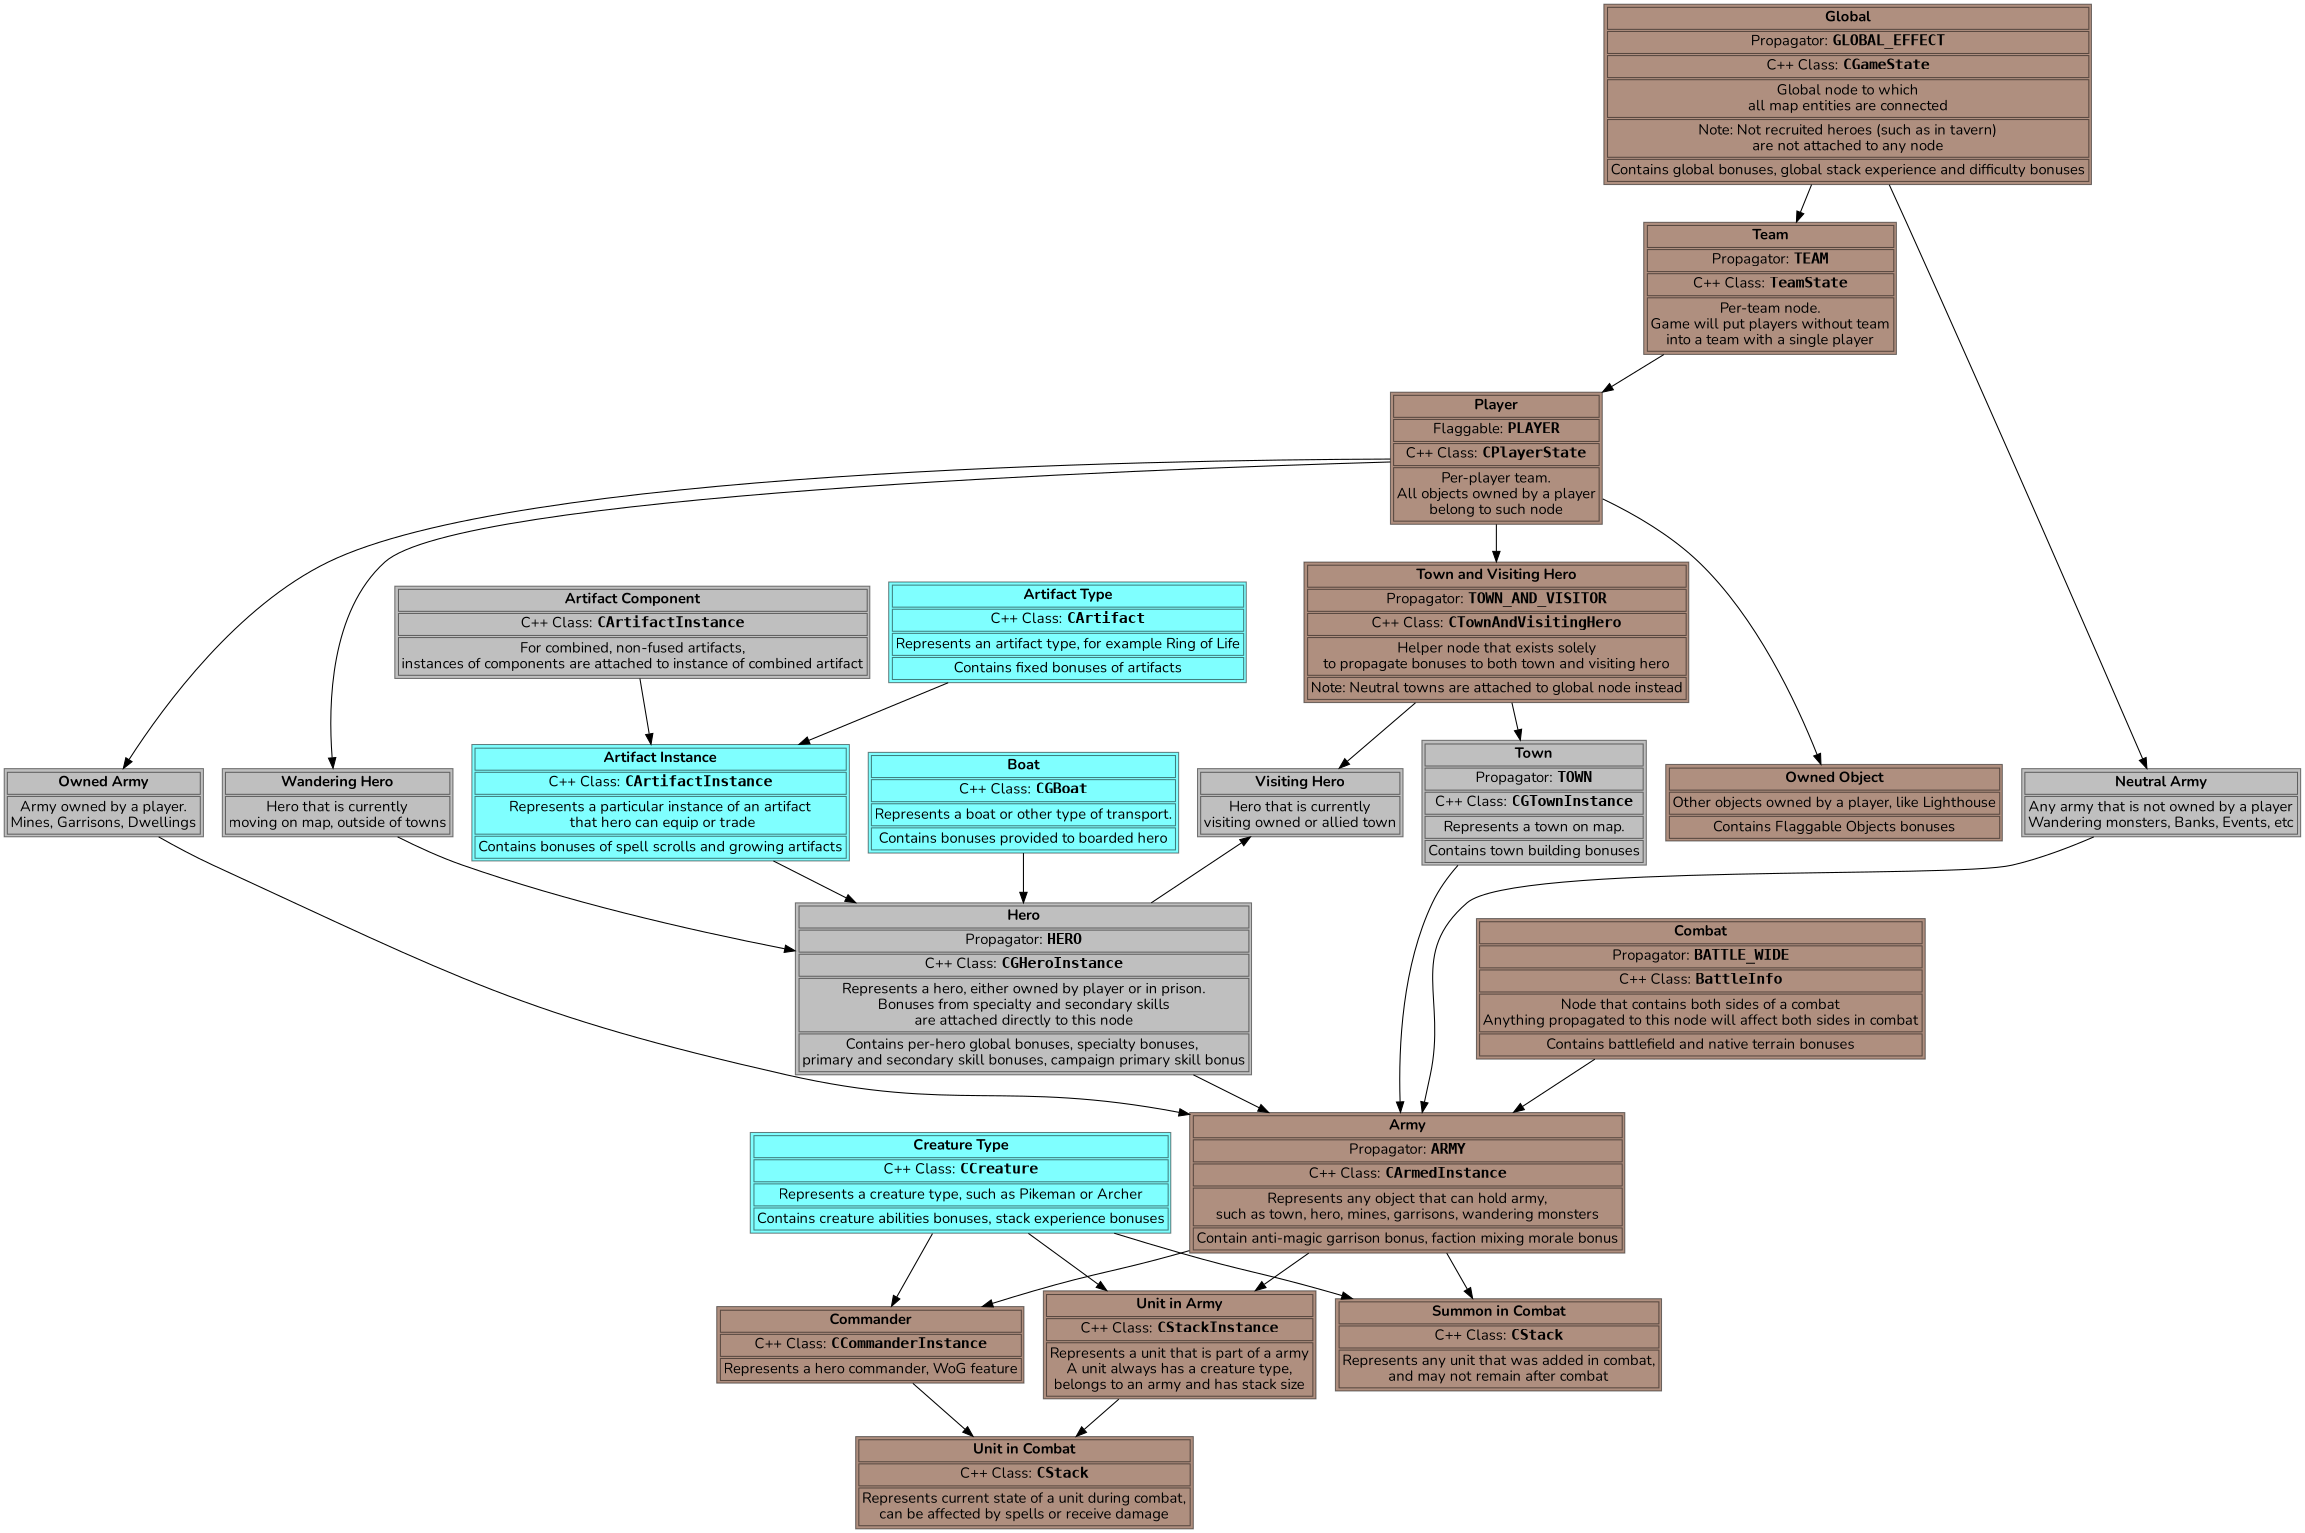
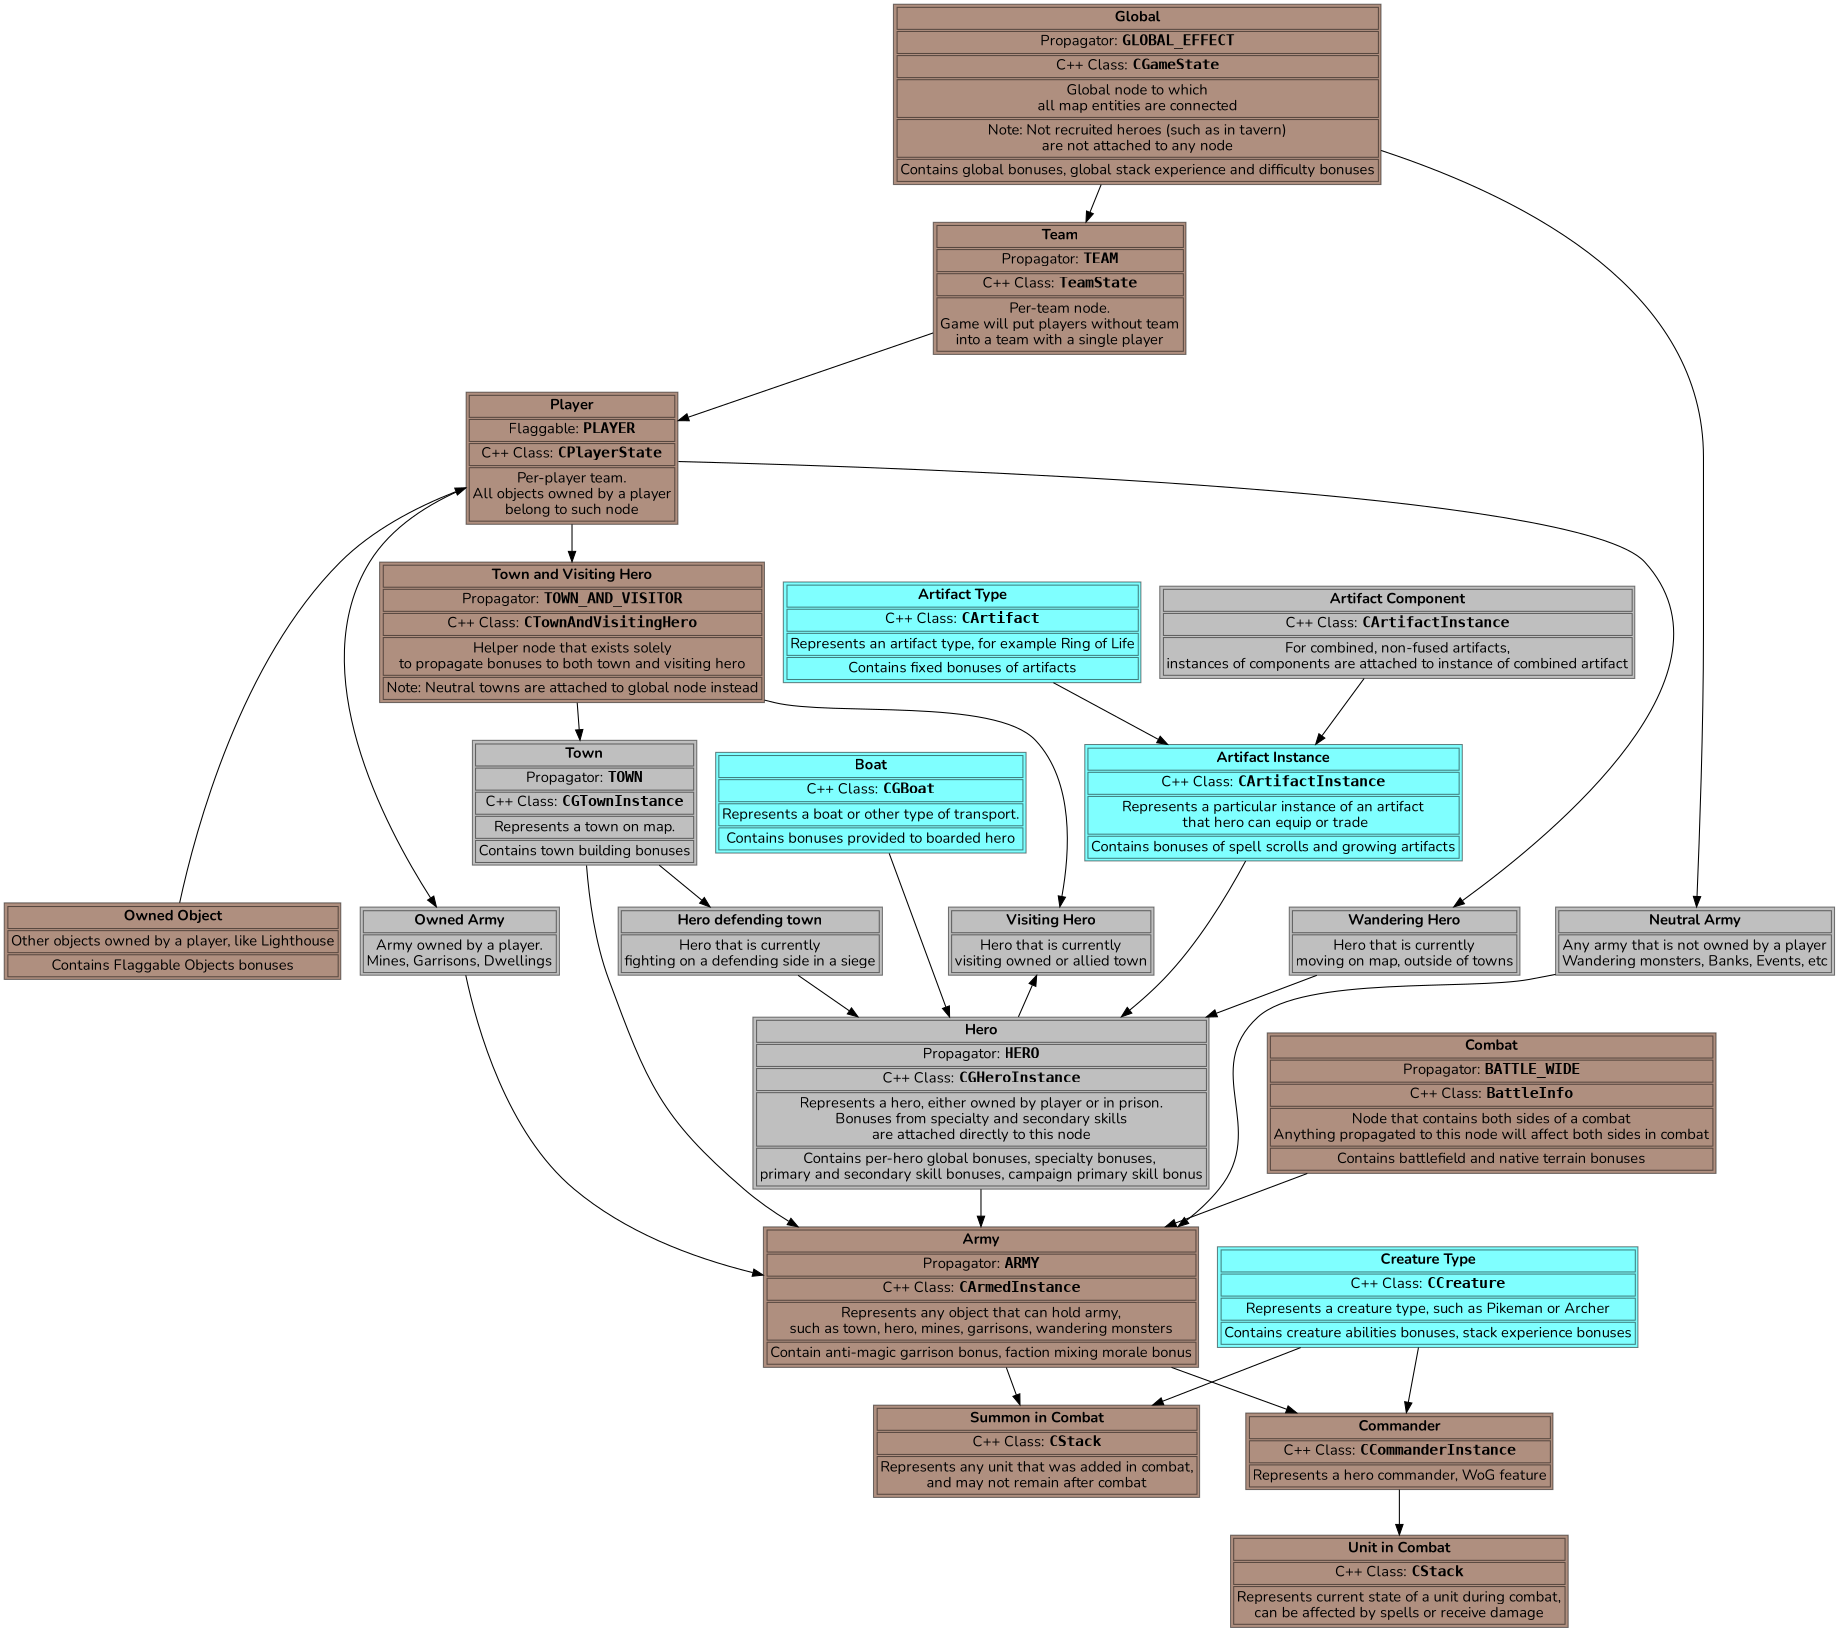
(1736, 604) -> (268, 661)
none -> (750, 941)
(1180, 1345) -> none
